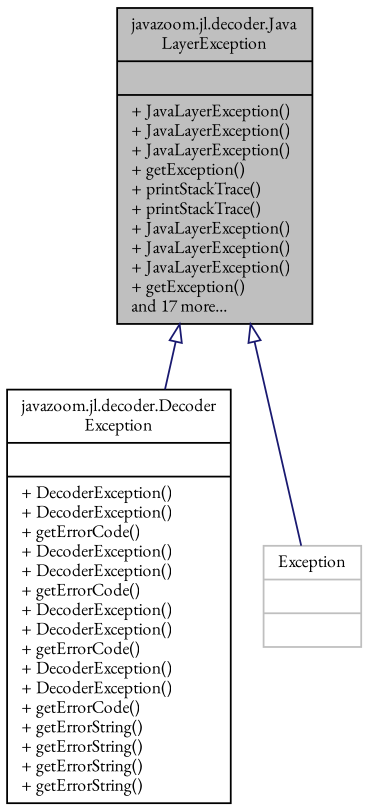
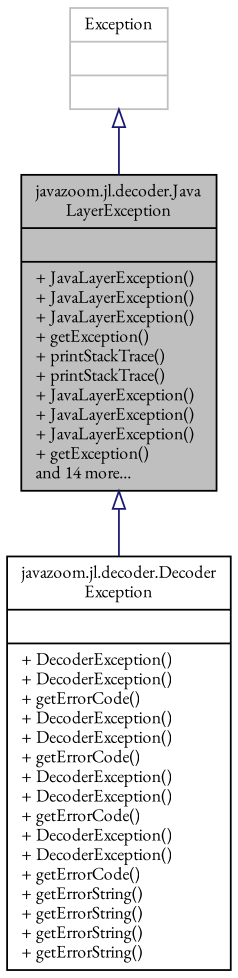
(180, 306) -> (84, 473)
(278, 444) -> (119, 151)
